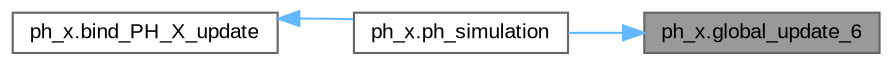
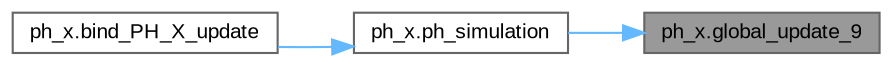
(326, 19) -> (305, 47)
(762, 33) -> (762, 33)
